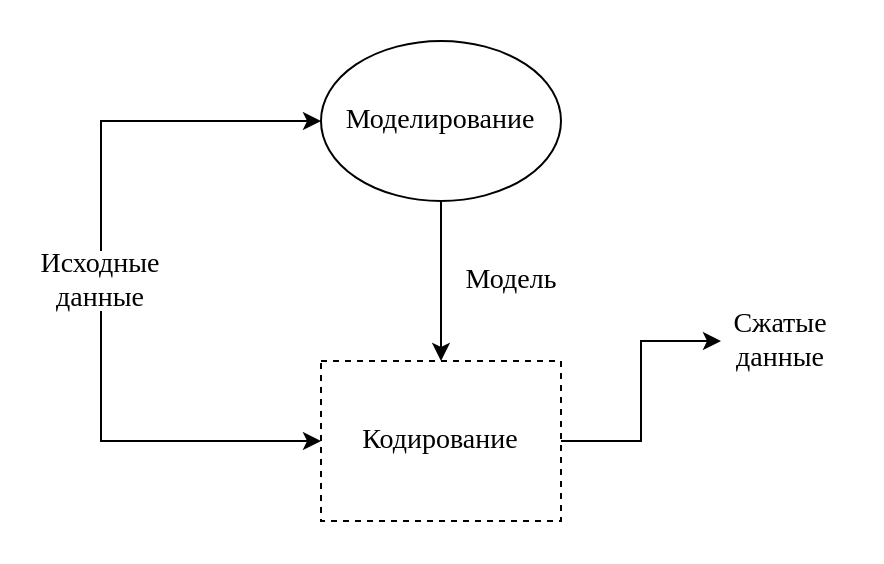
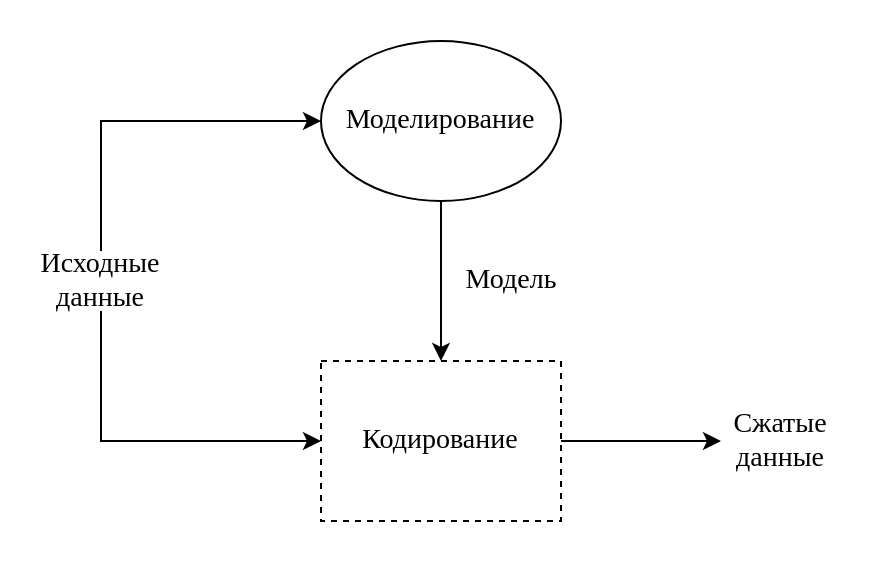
(781, 341) -> (781, 441)
